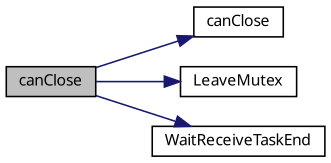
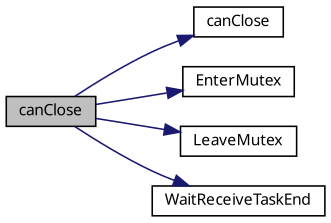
none -> (239, 82)
